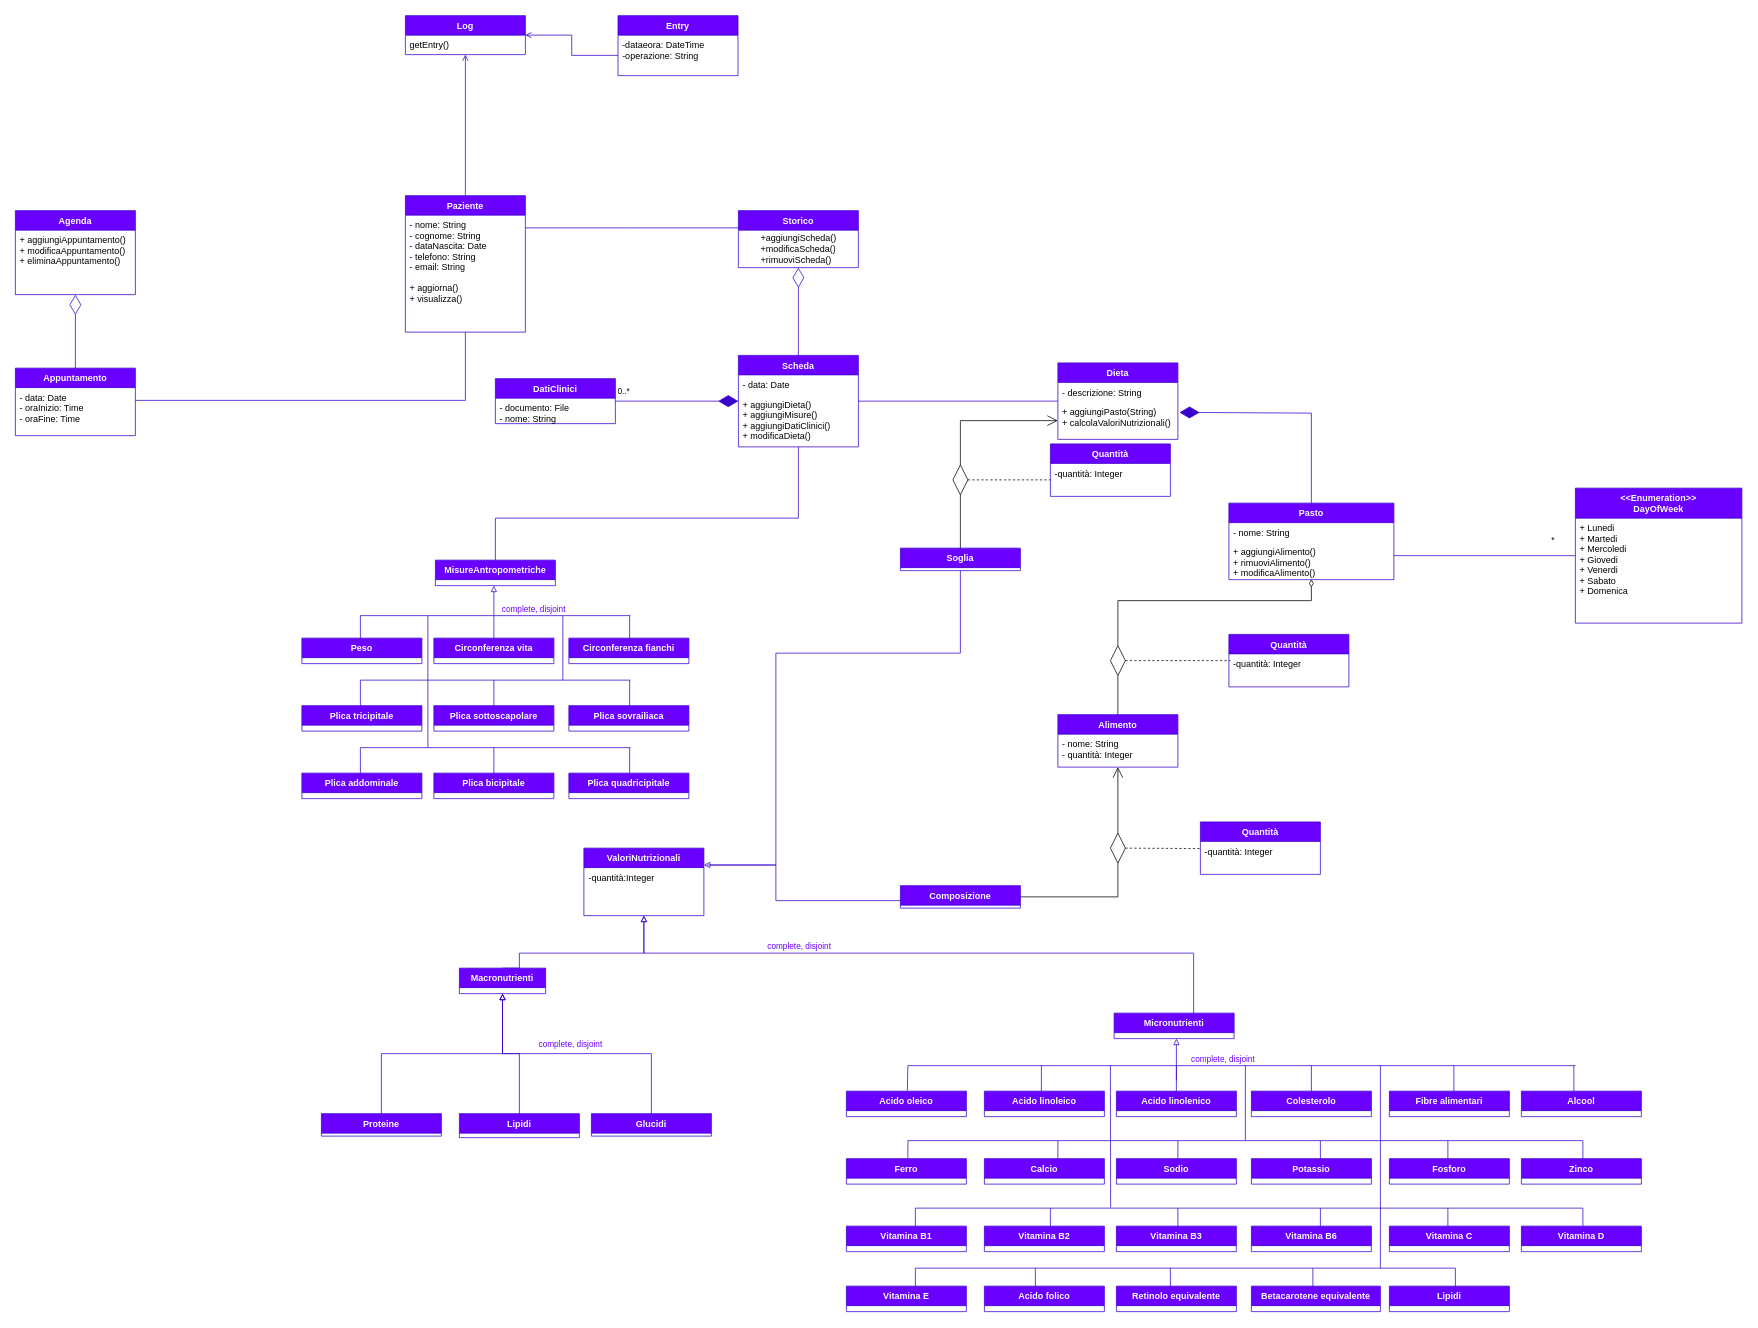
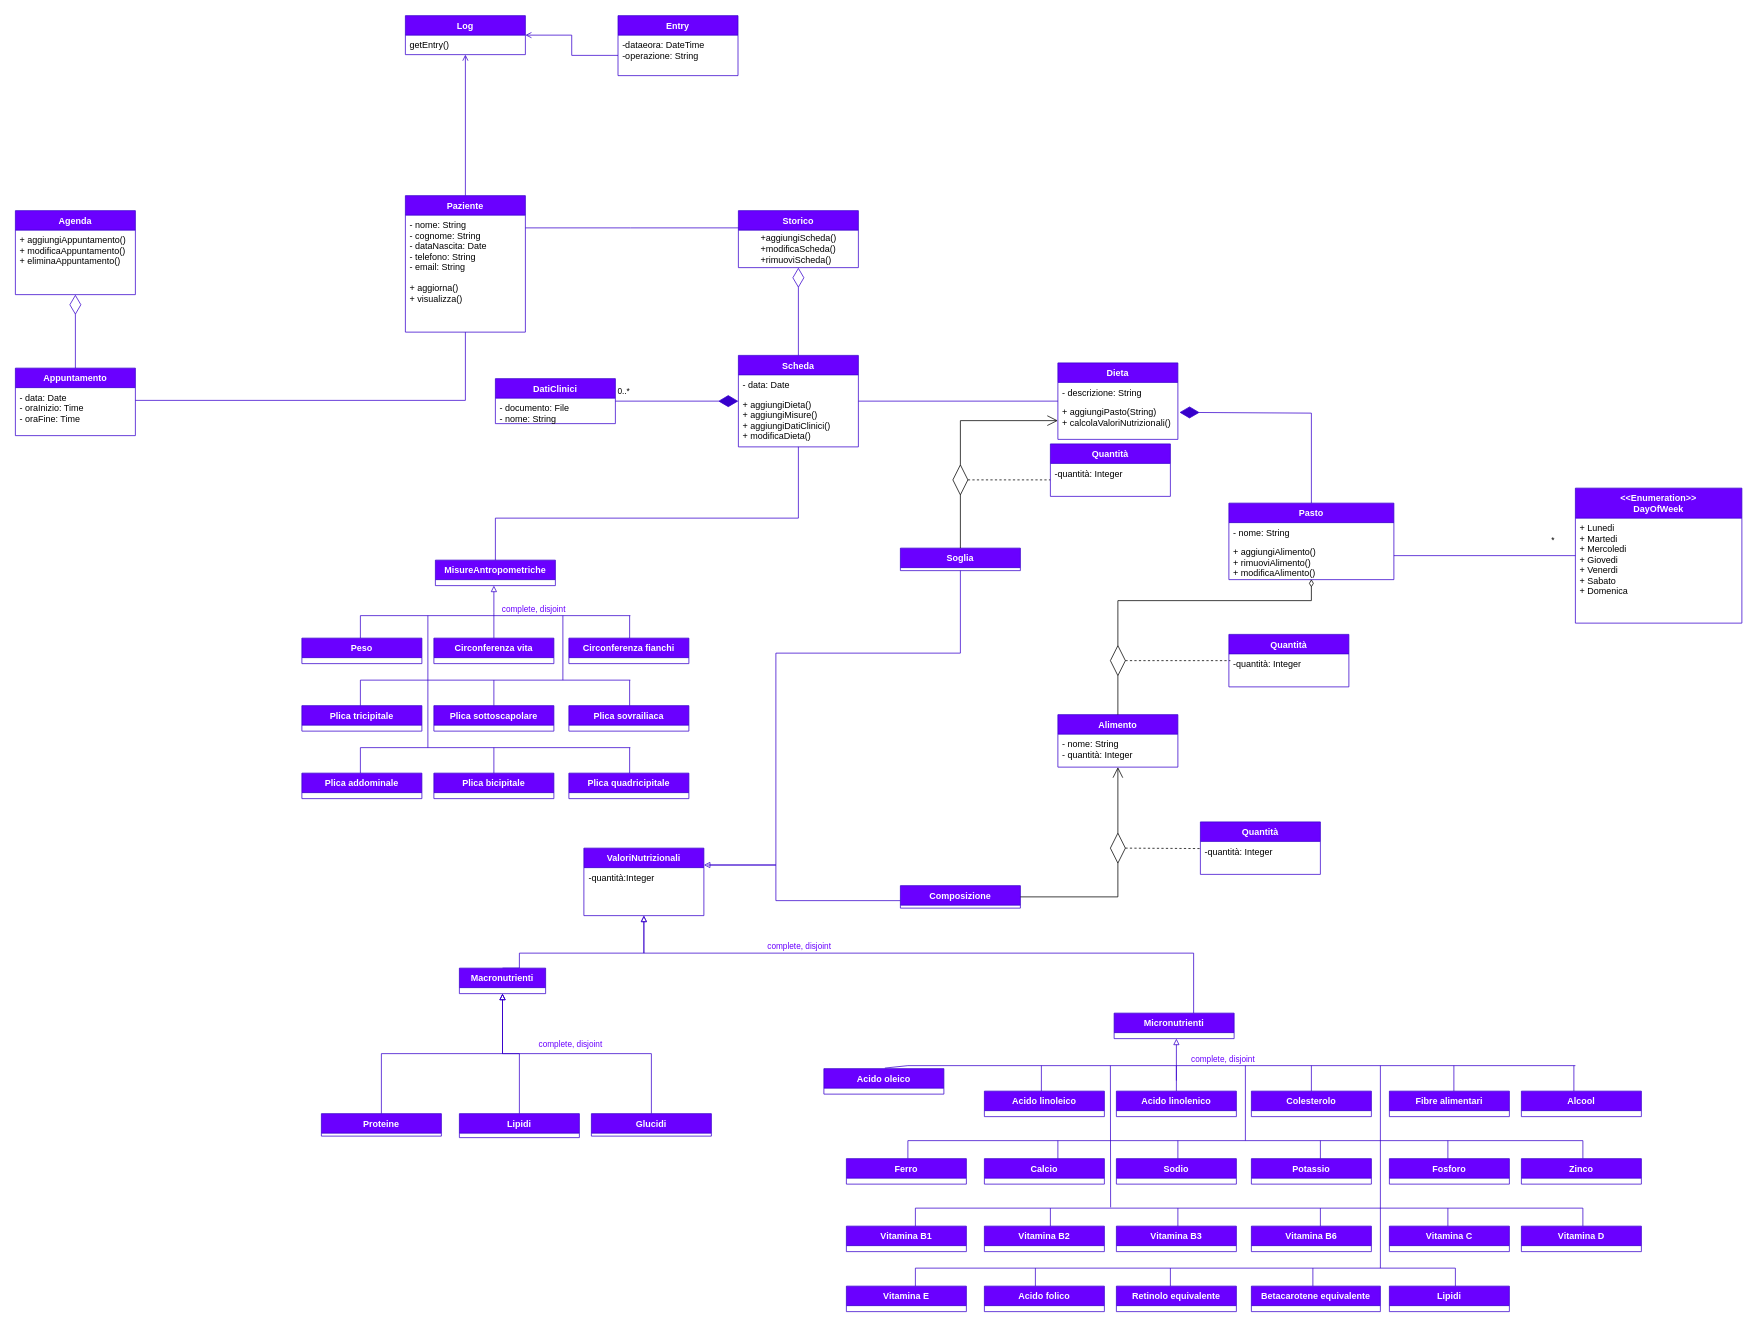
(906, 1104) -> (884, 1081)
